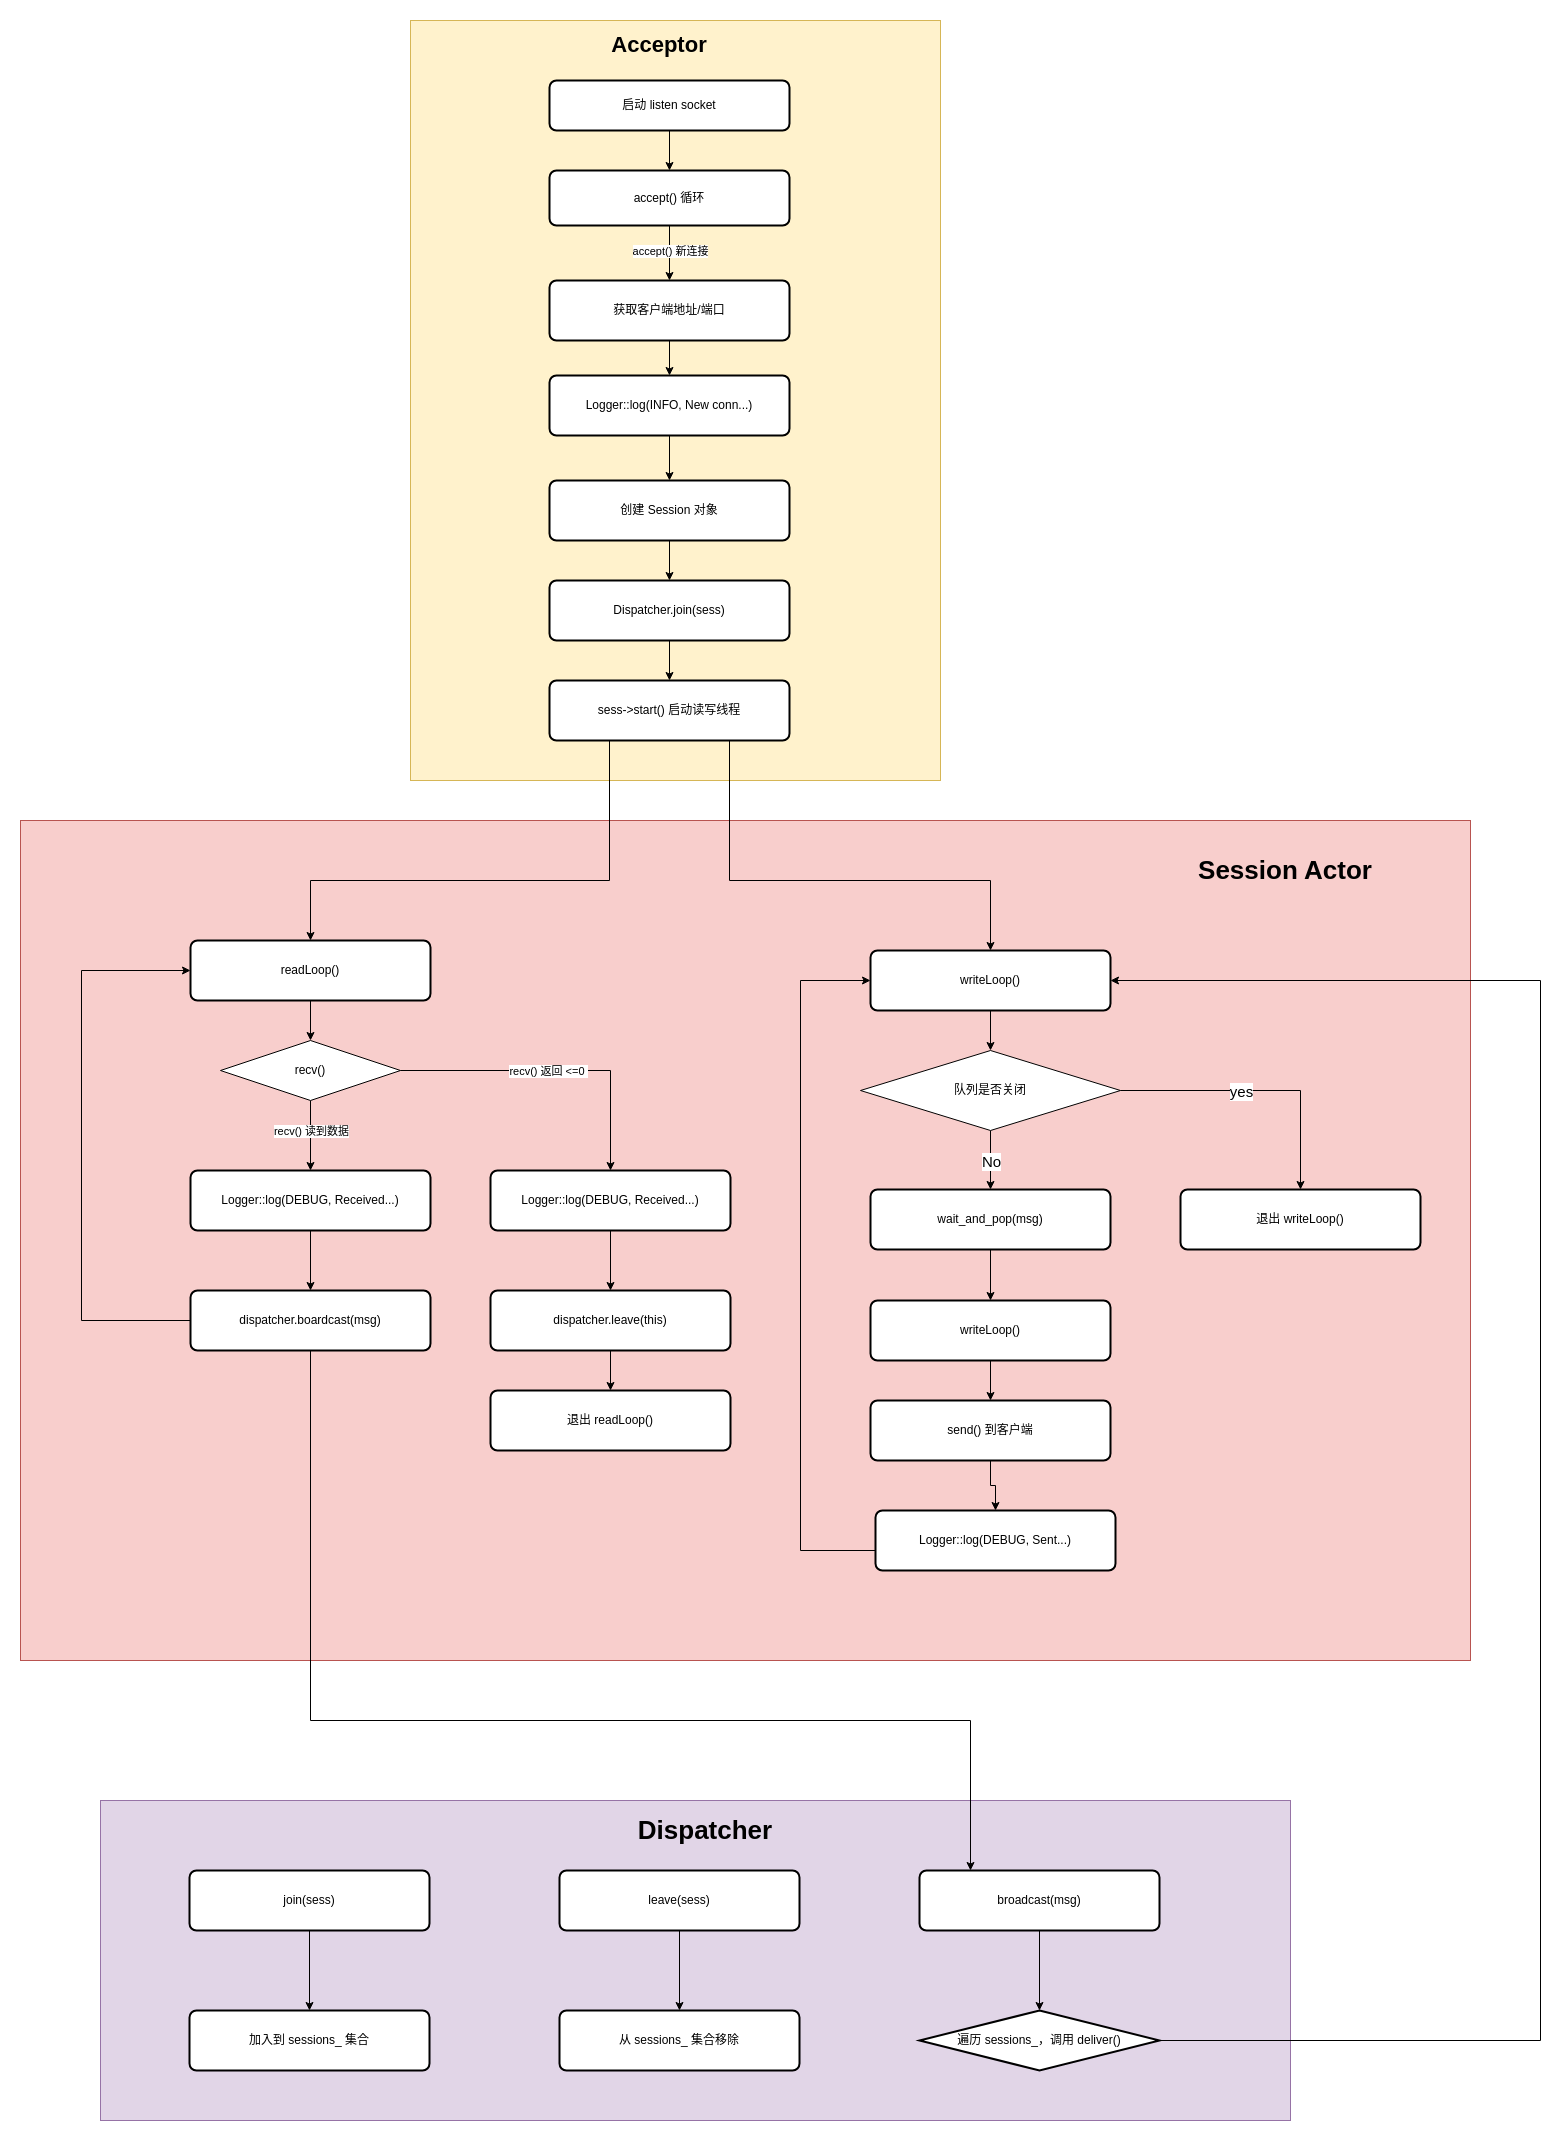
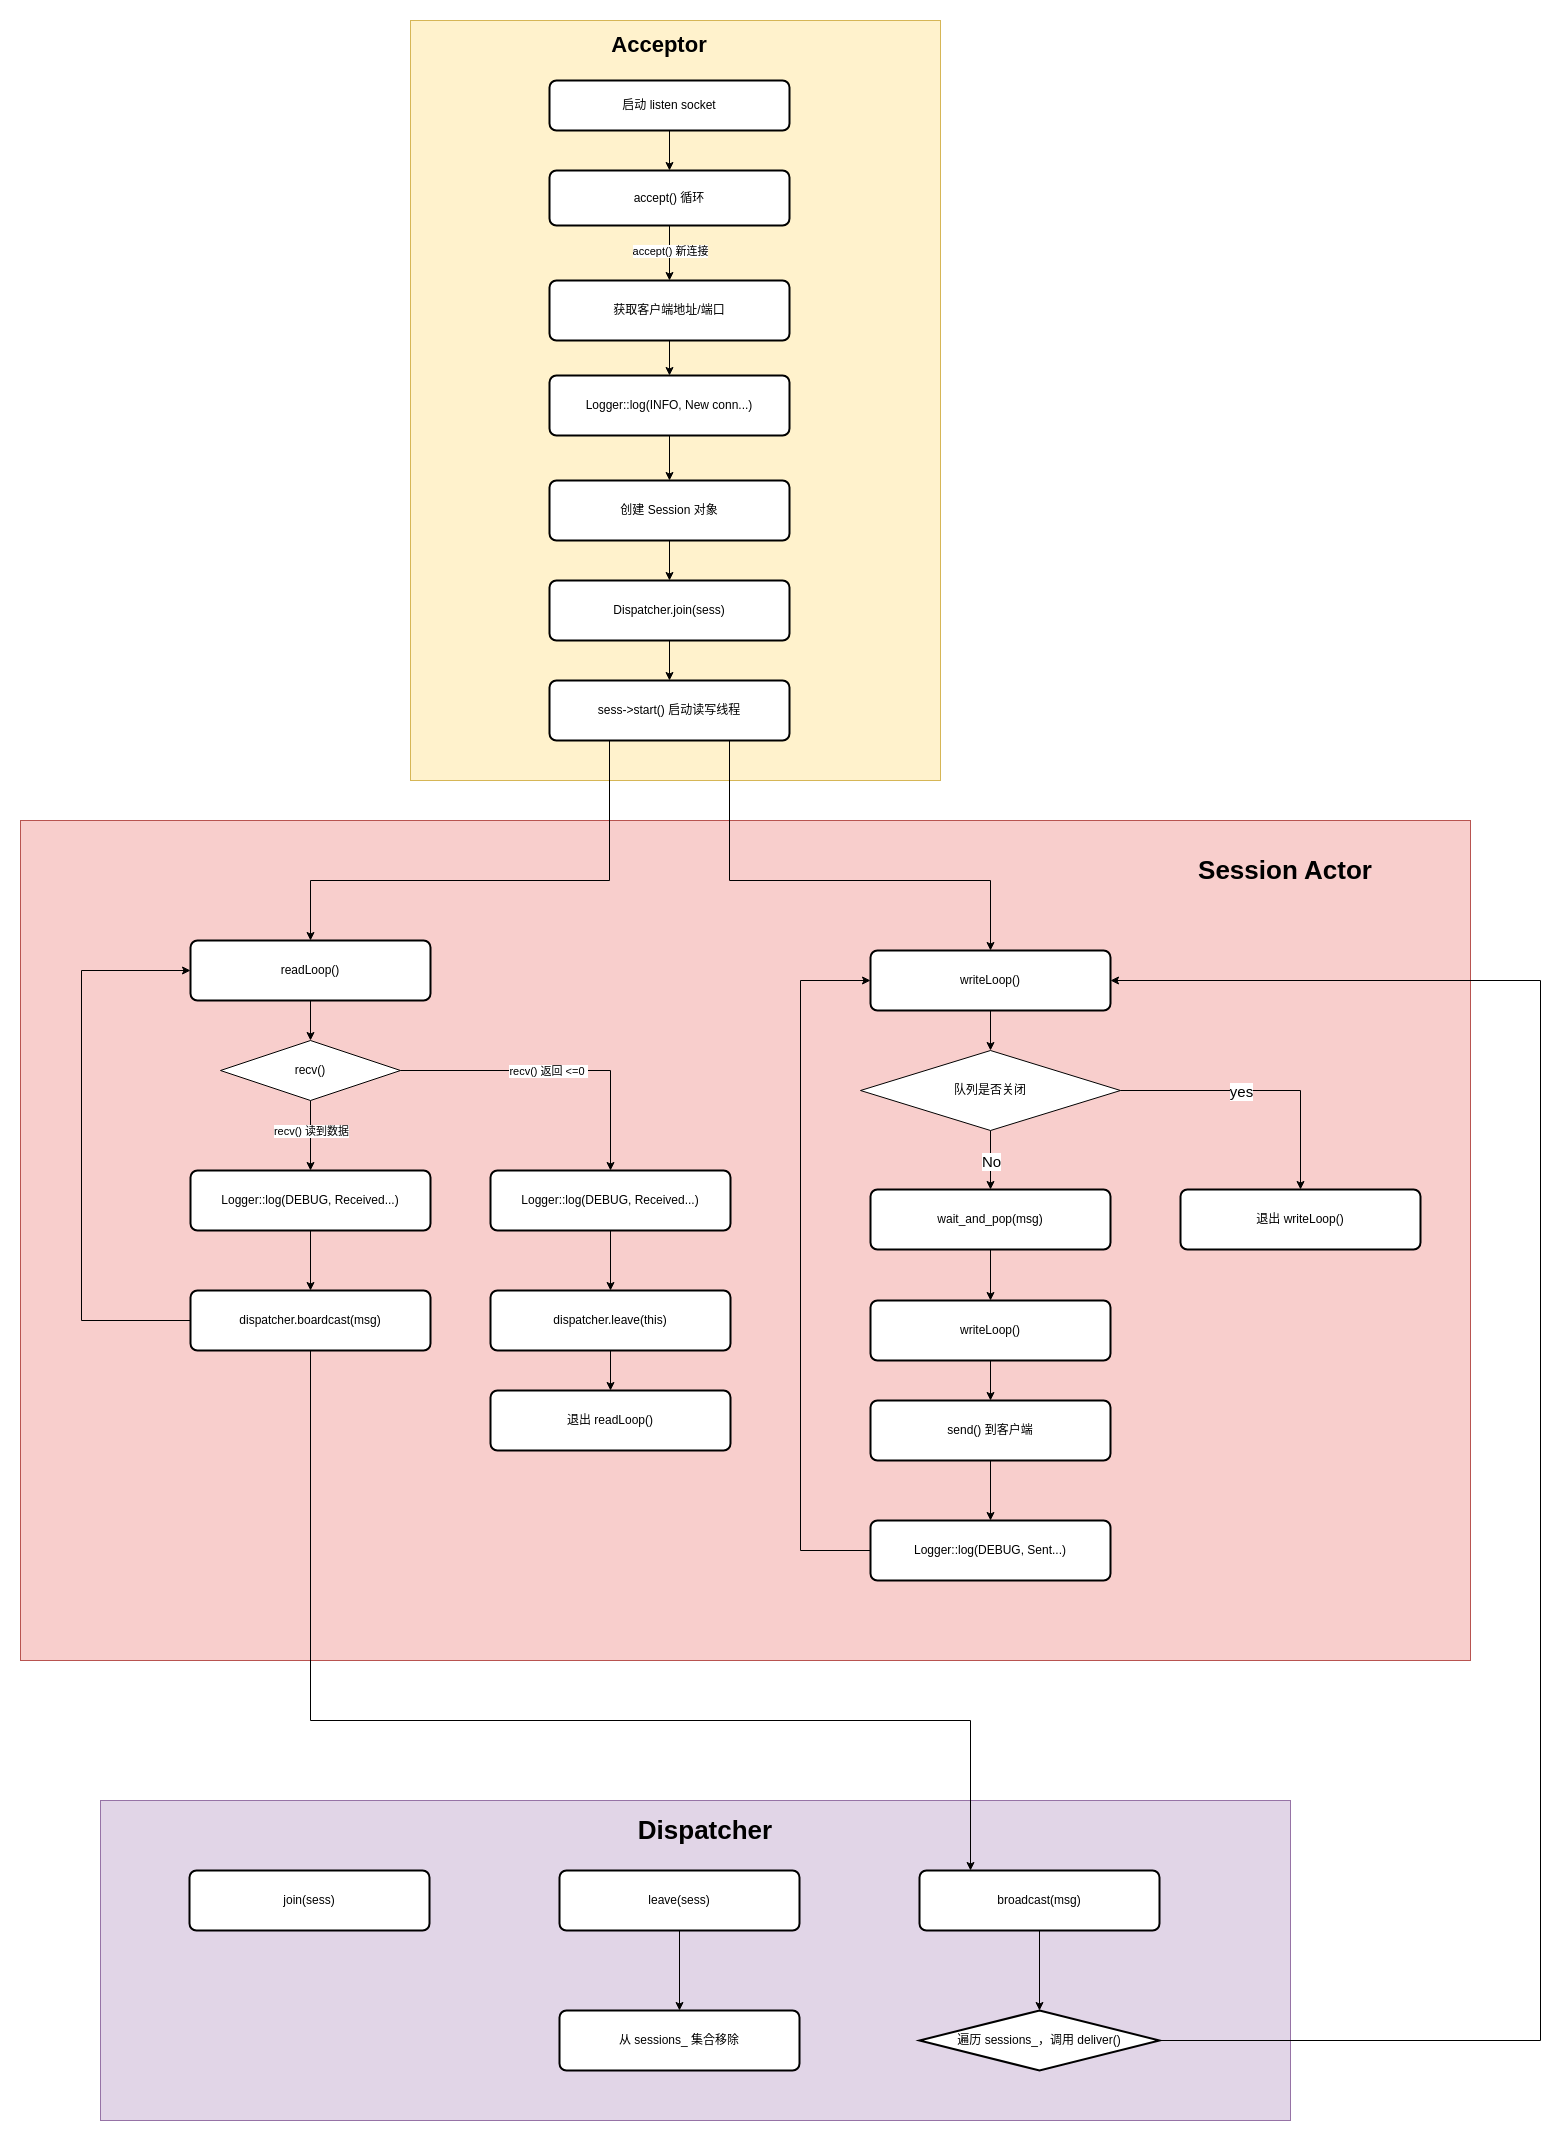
(996, 1541) -> (991, 1551)
(310, 1967) -> none
(310, 2041) -> none
